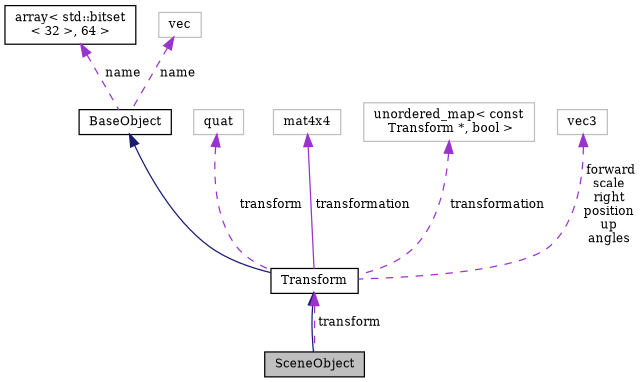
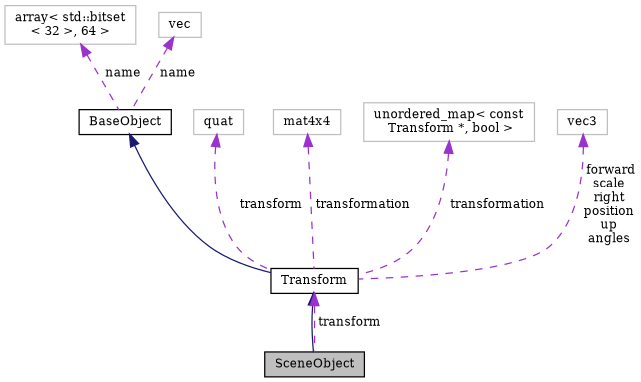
(70, 25) -> (70, 25)
(311, 208) -> (311, 208)
